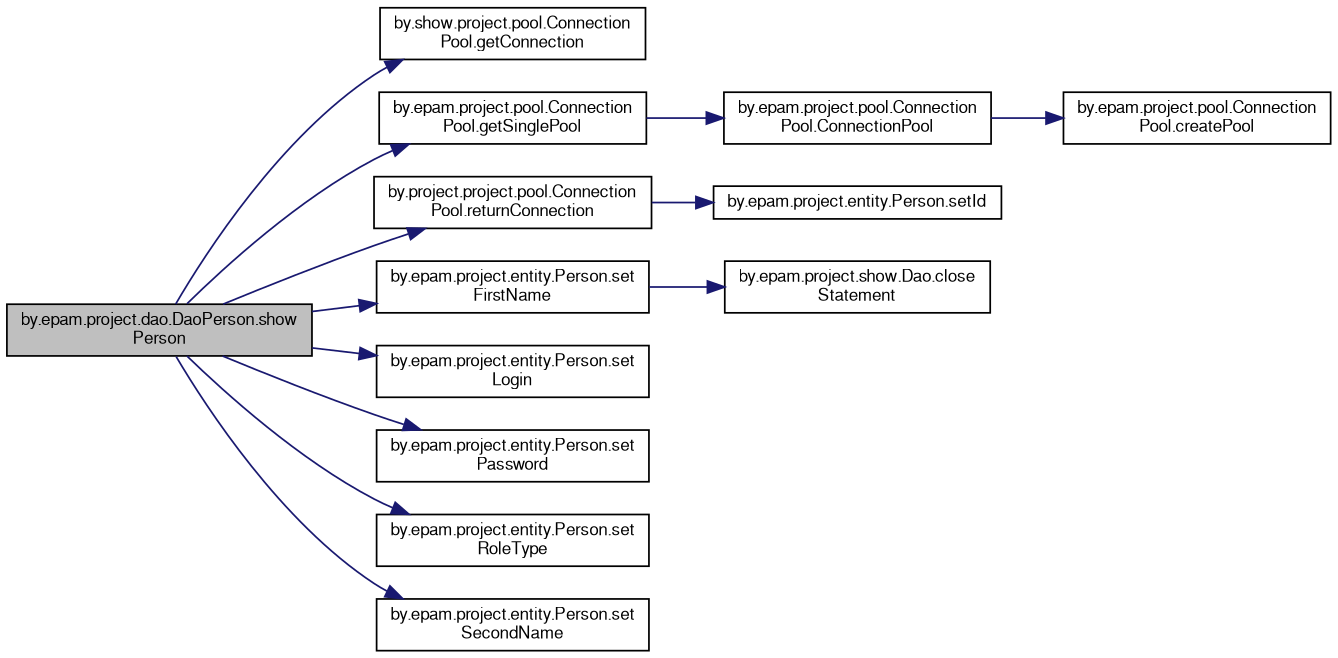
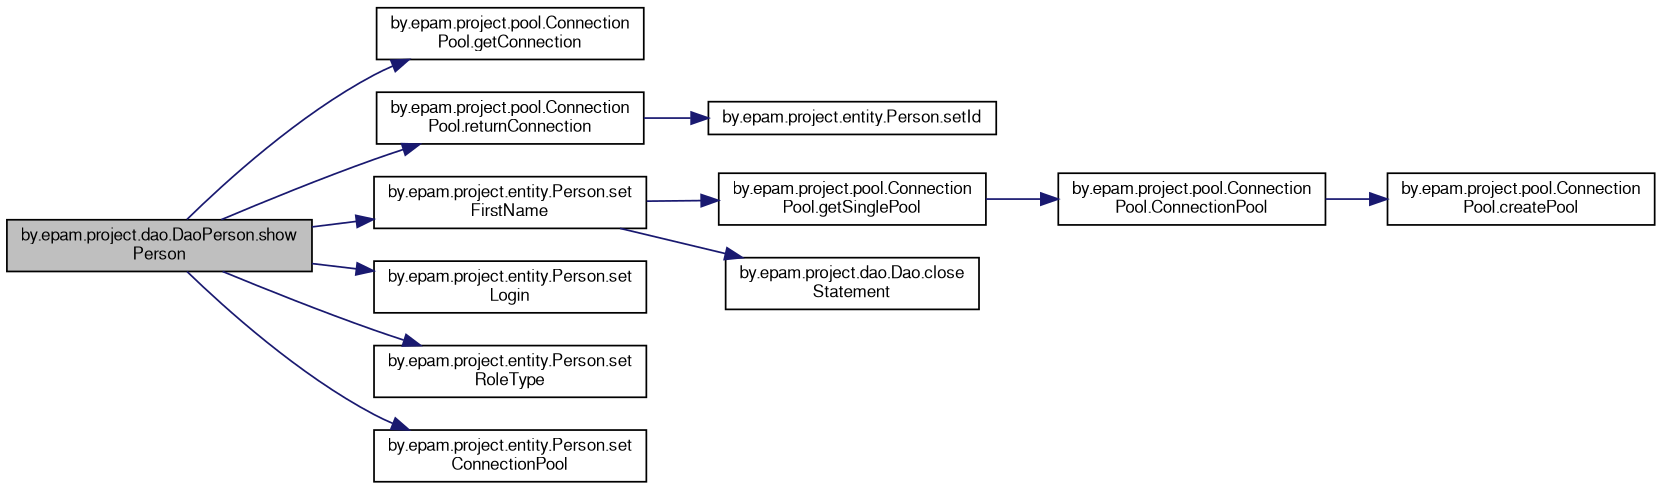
(513, 34) -> (510, 34)
(513, 203) -> (510, 118)
(284, 219) -> (674, 201)
(857, 287) -> (852, 284)
(513, 456) -> none
(513, 625) -> (510, 456)
